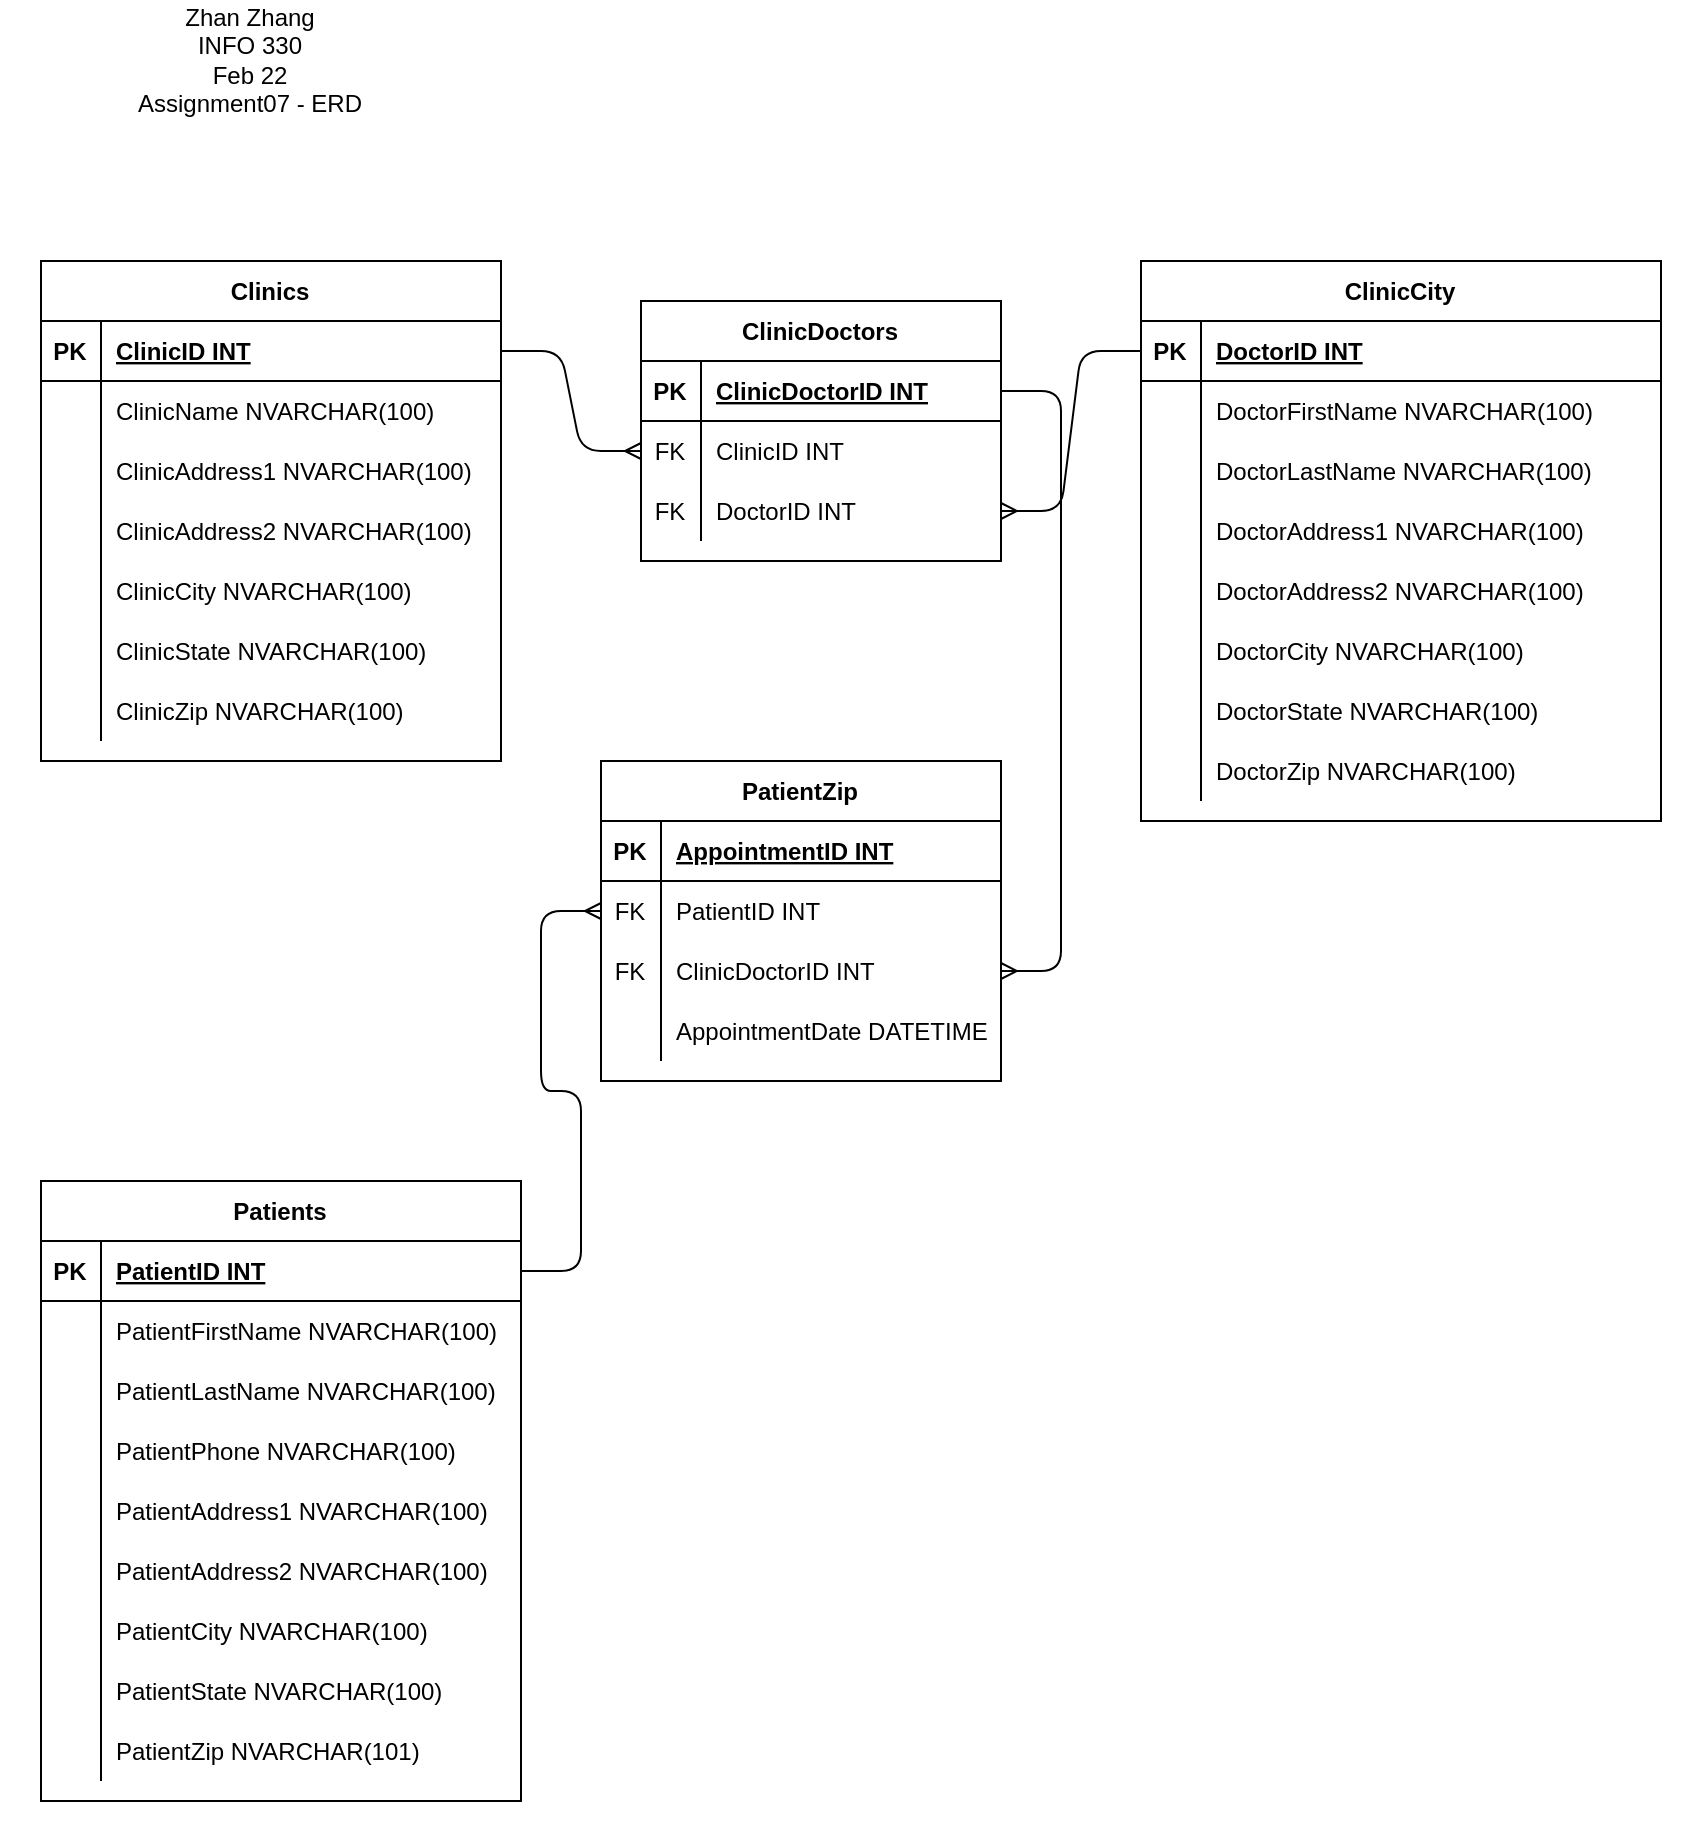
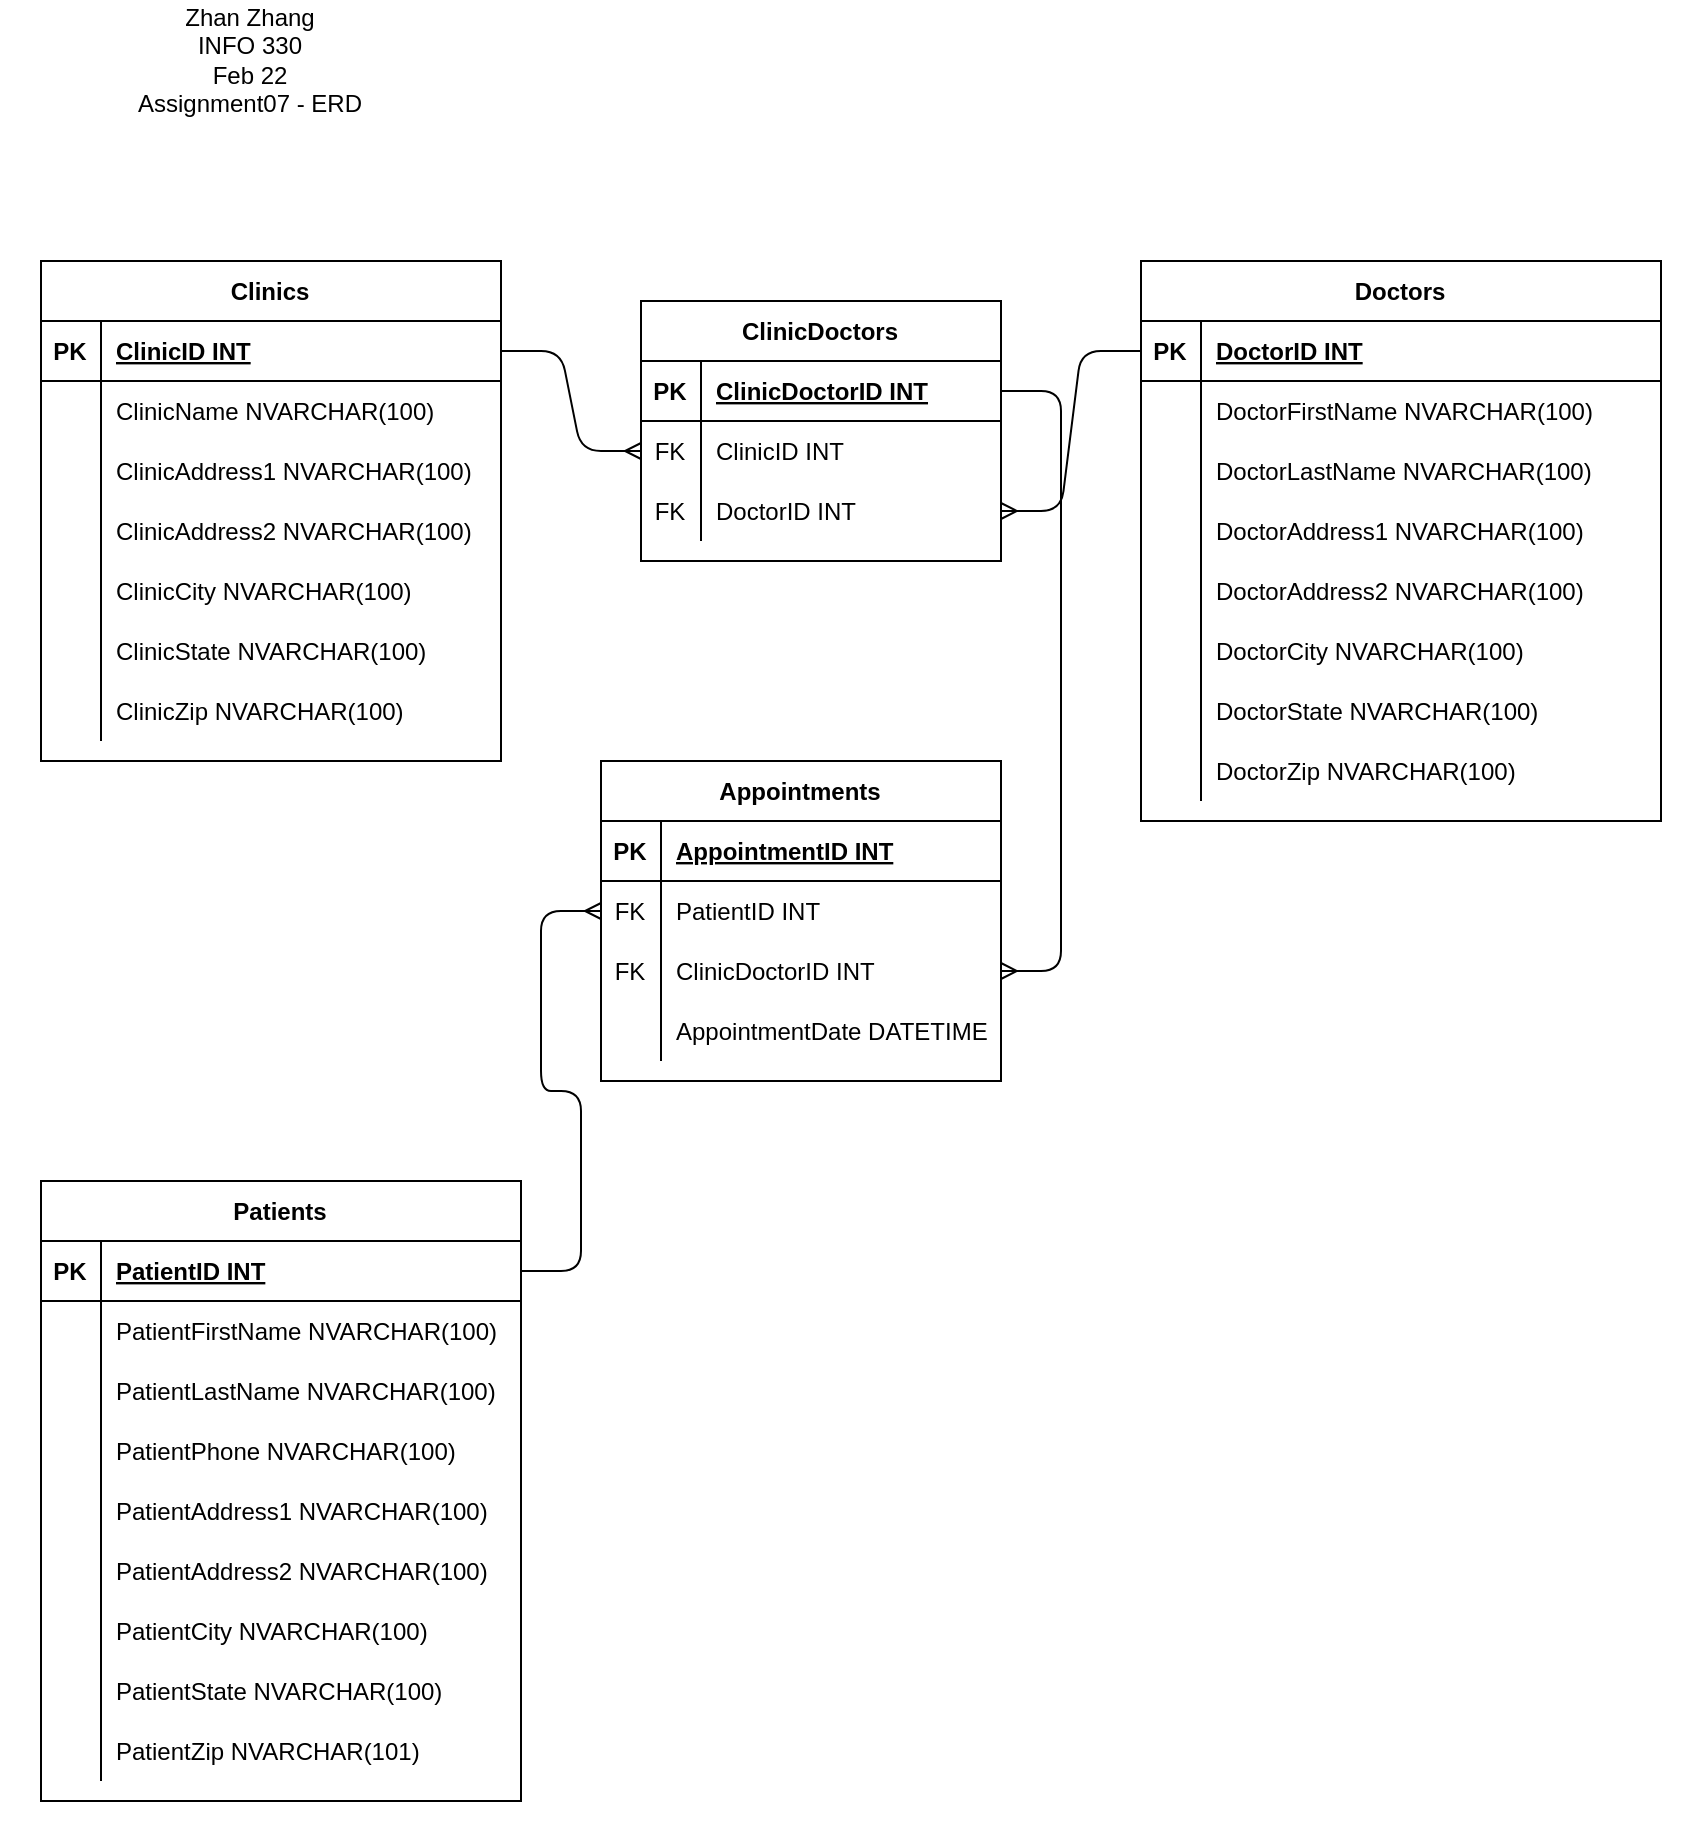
(1400, 292) -> (1400, 292)
(800, 792) -> (800, 792)
